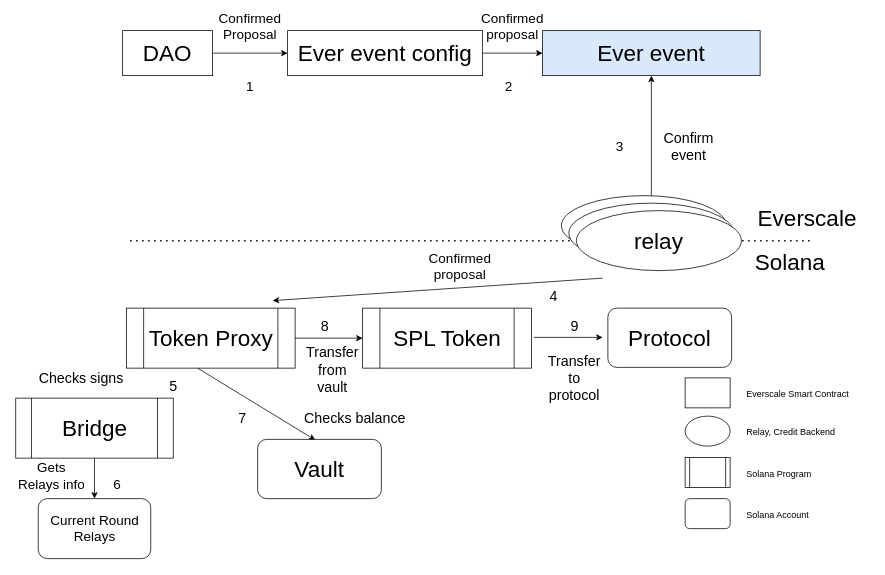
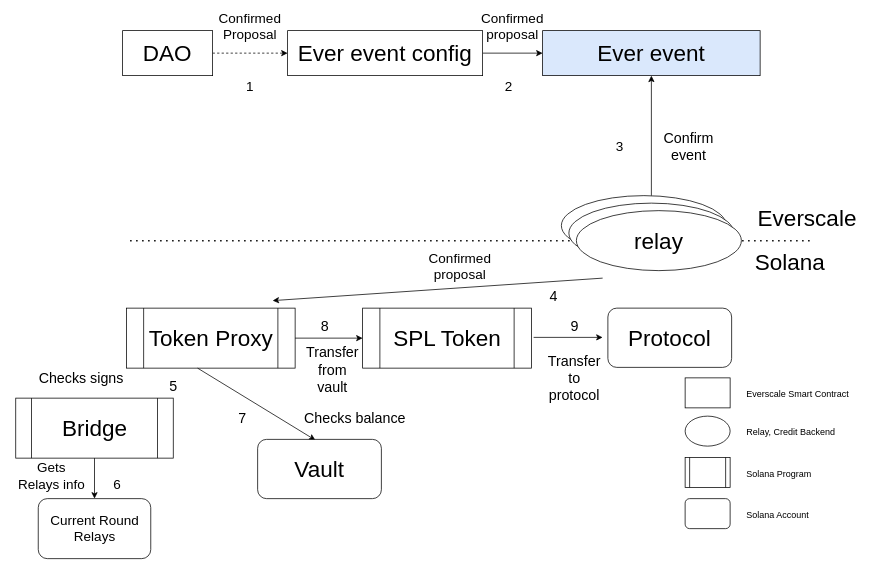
(247, 53) -> (247, 53)
